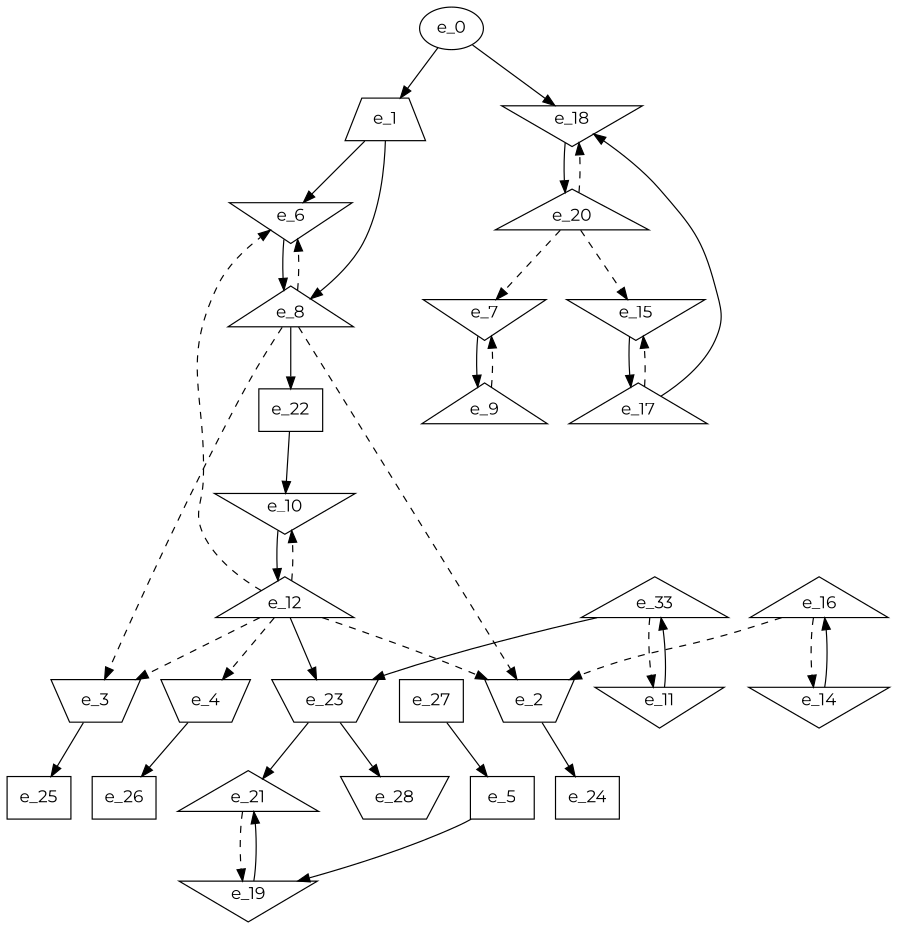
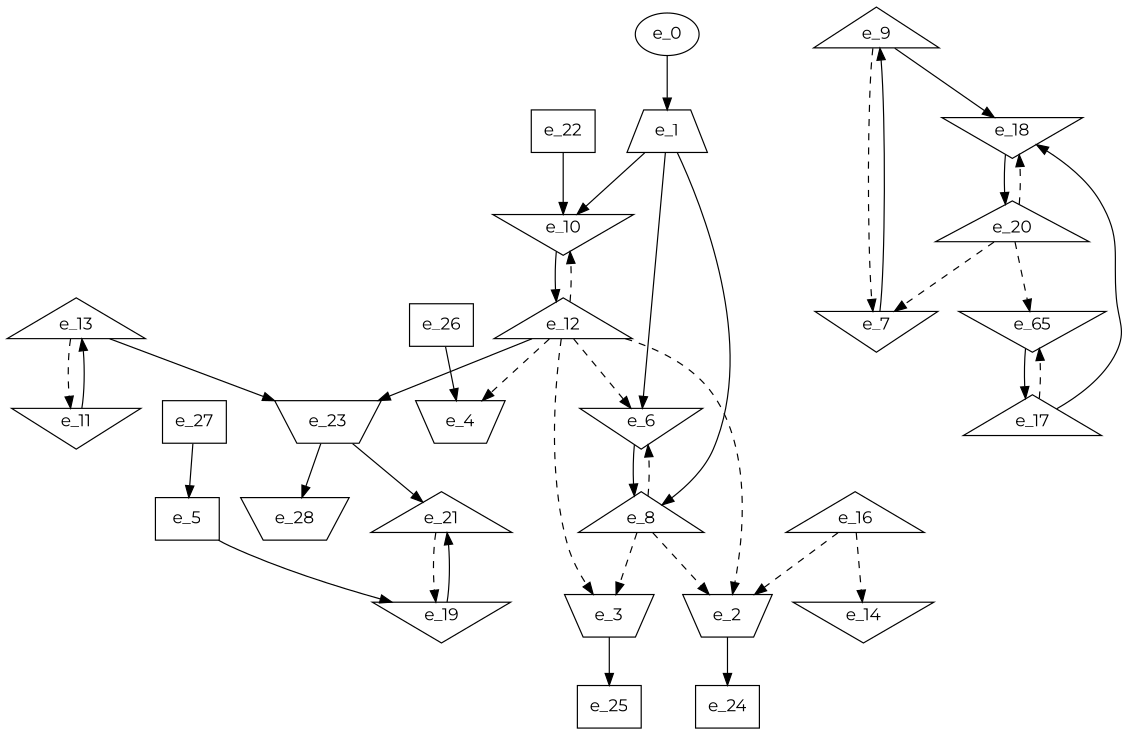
(509, 72) -> (940, 79)
none -> (615, 180)
(636, 313) -> (1032, 325)
(291, 352) -> none
(655, 604) -> (76, 325)
(827, 659) -> none
(169, 745) -> (449, 364)
